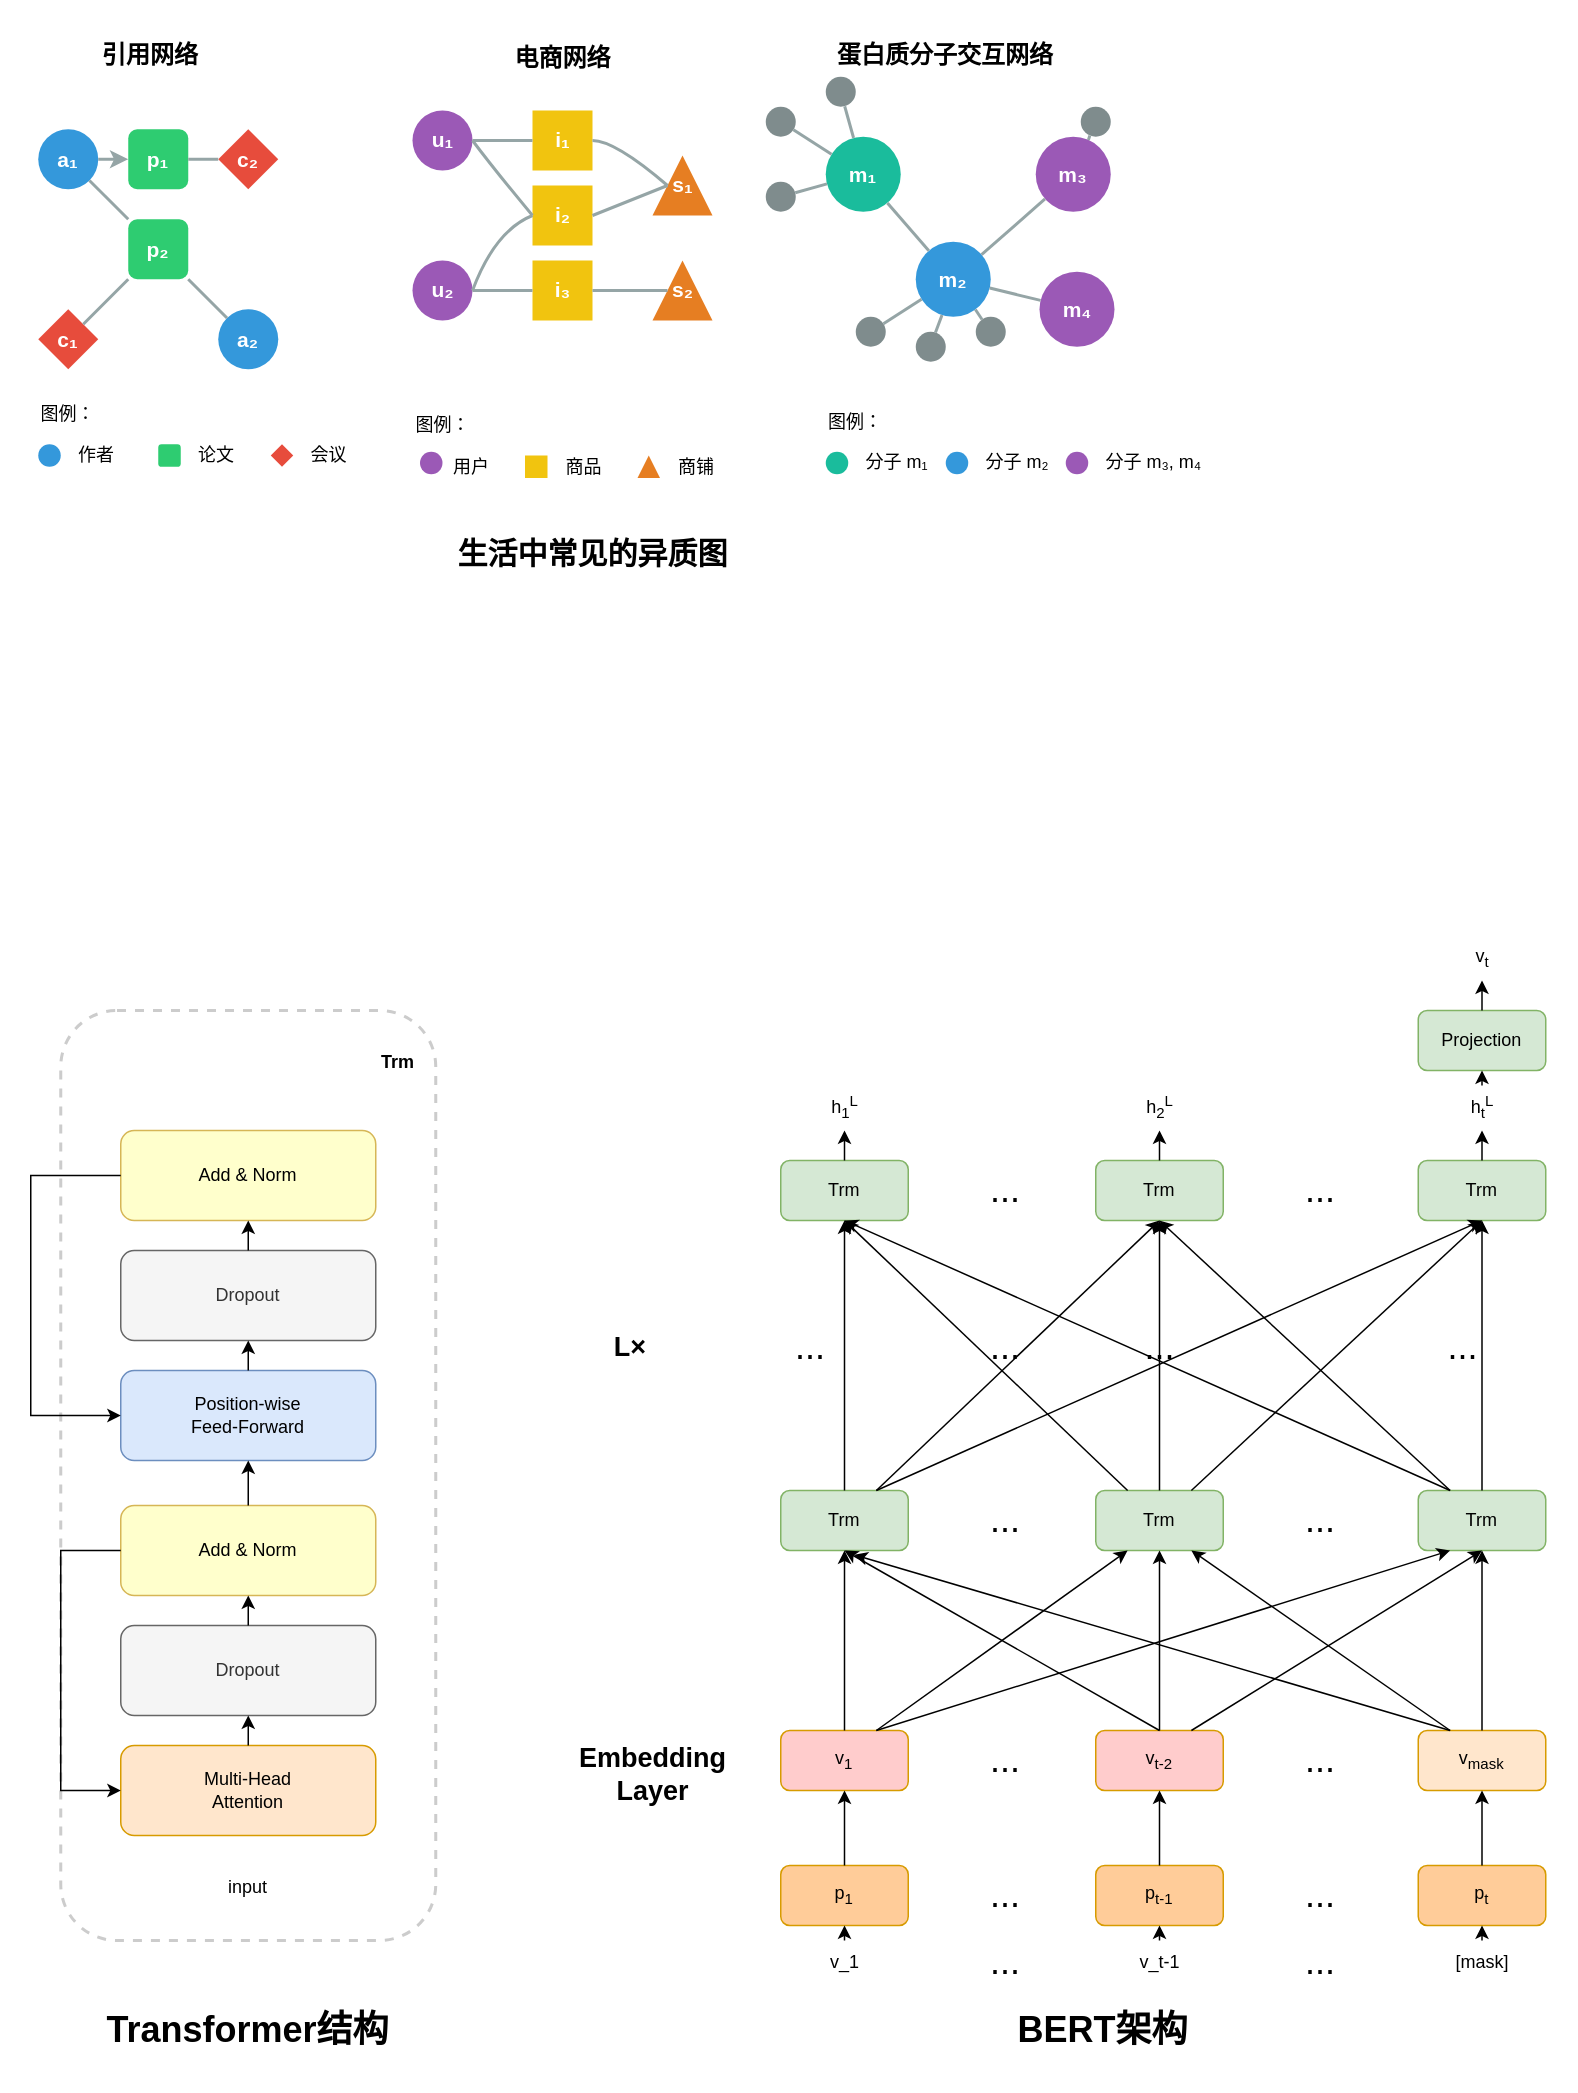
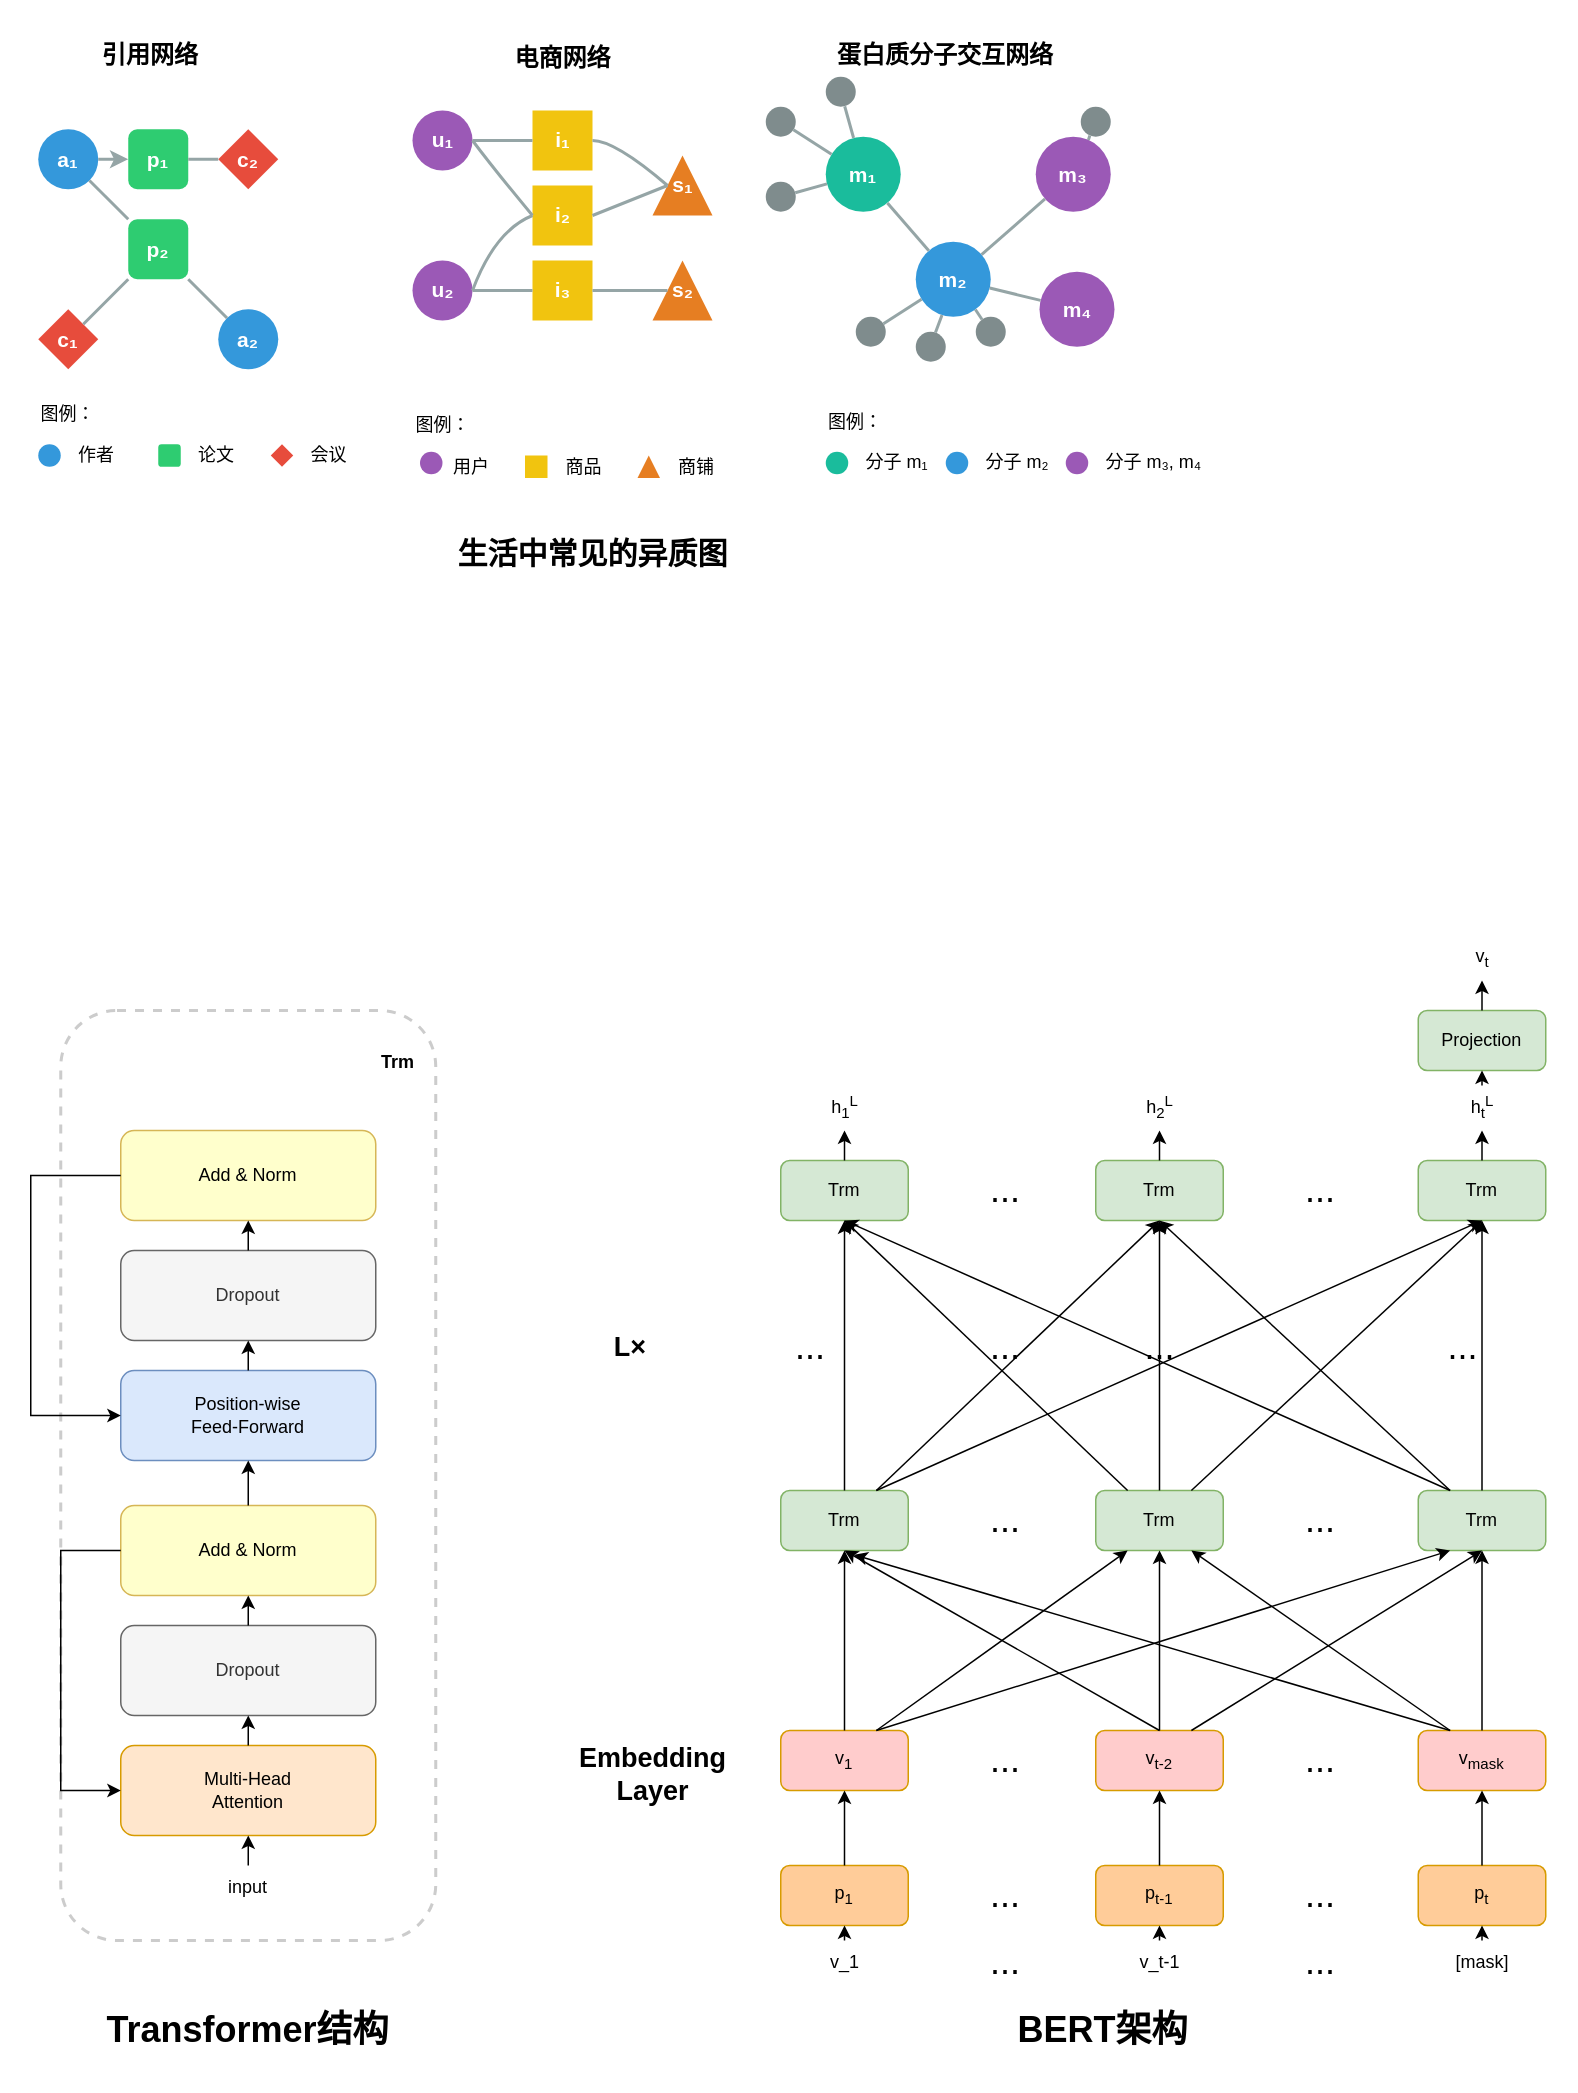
(1482, 1760) -> (1482, 1760)
none -> (248, 1855)
